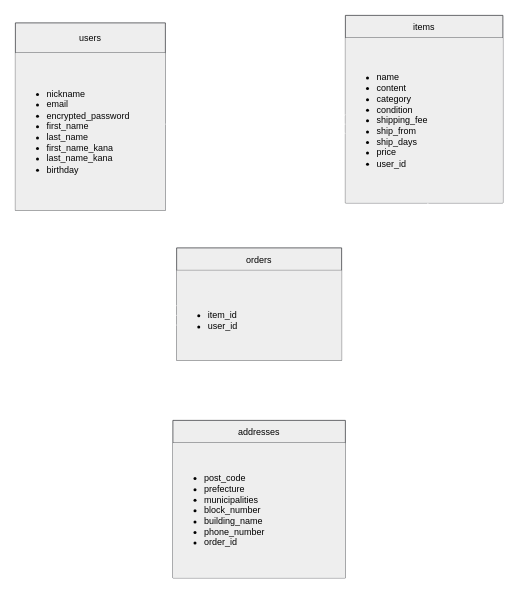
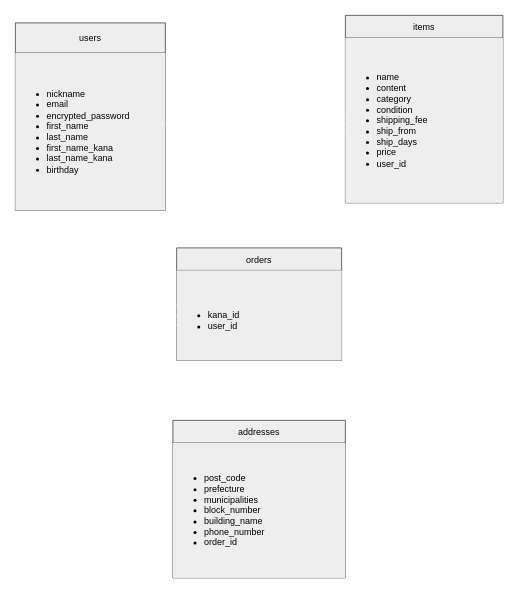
(195, 315) -> (195, 315)
